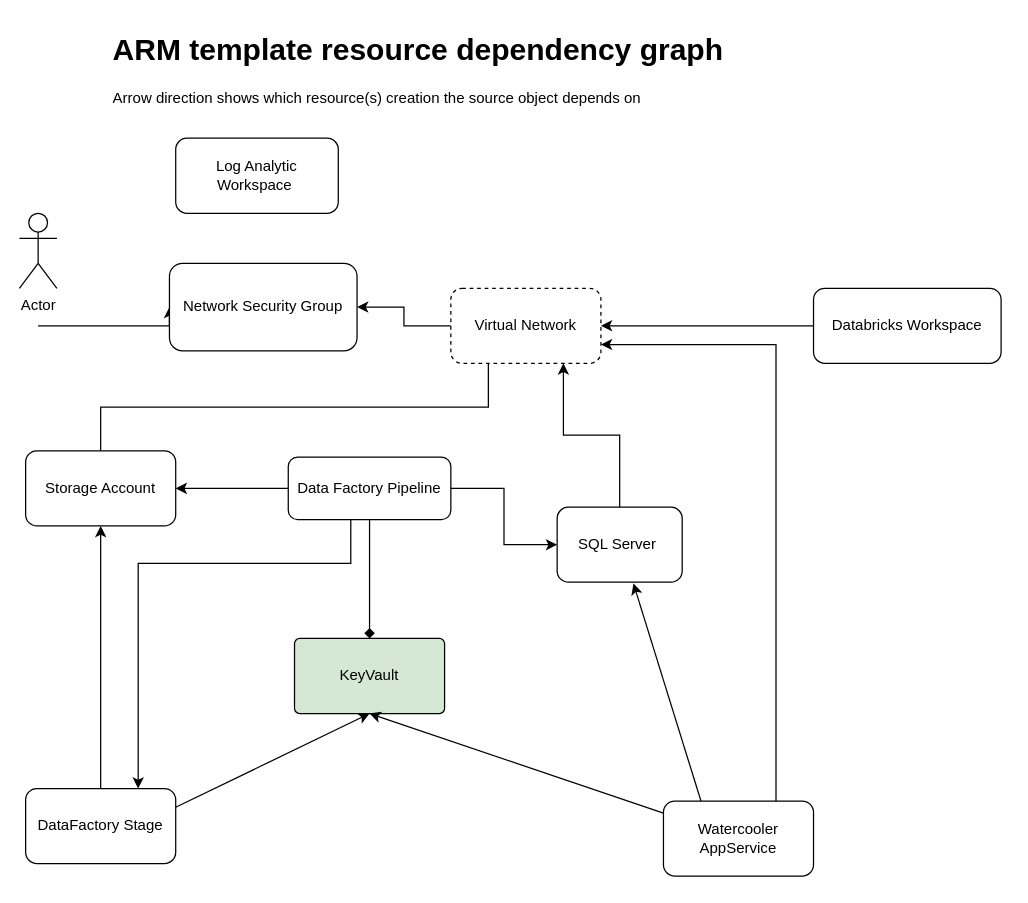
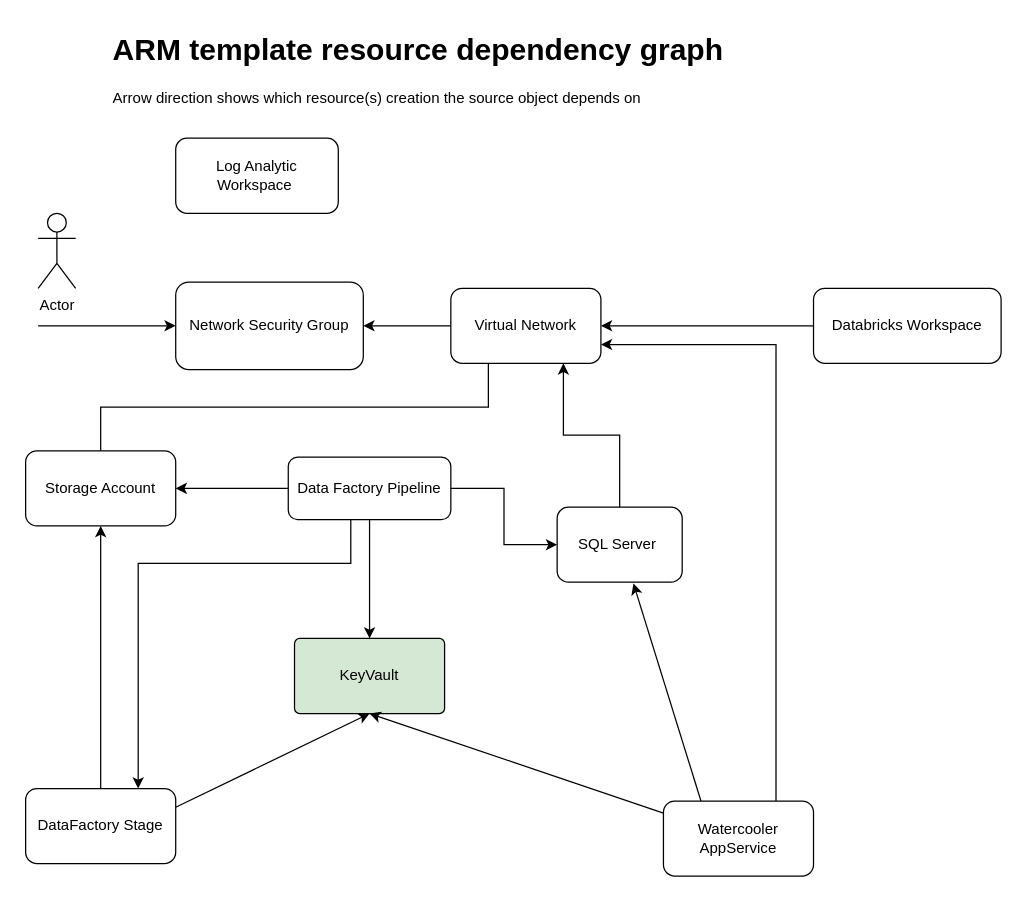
(38, 251) -> (57, 251)
(263, 307) -> (269, 326)
(526, 326) -> (526, 326)
(369, 627) -> (369, 628)
